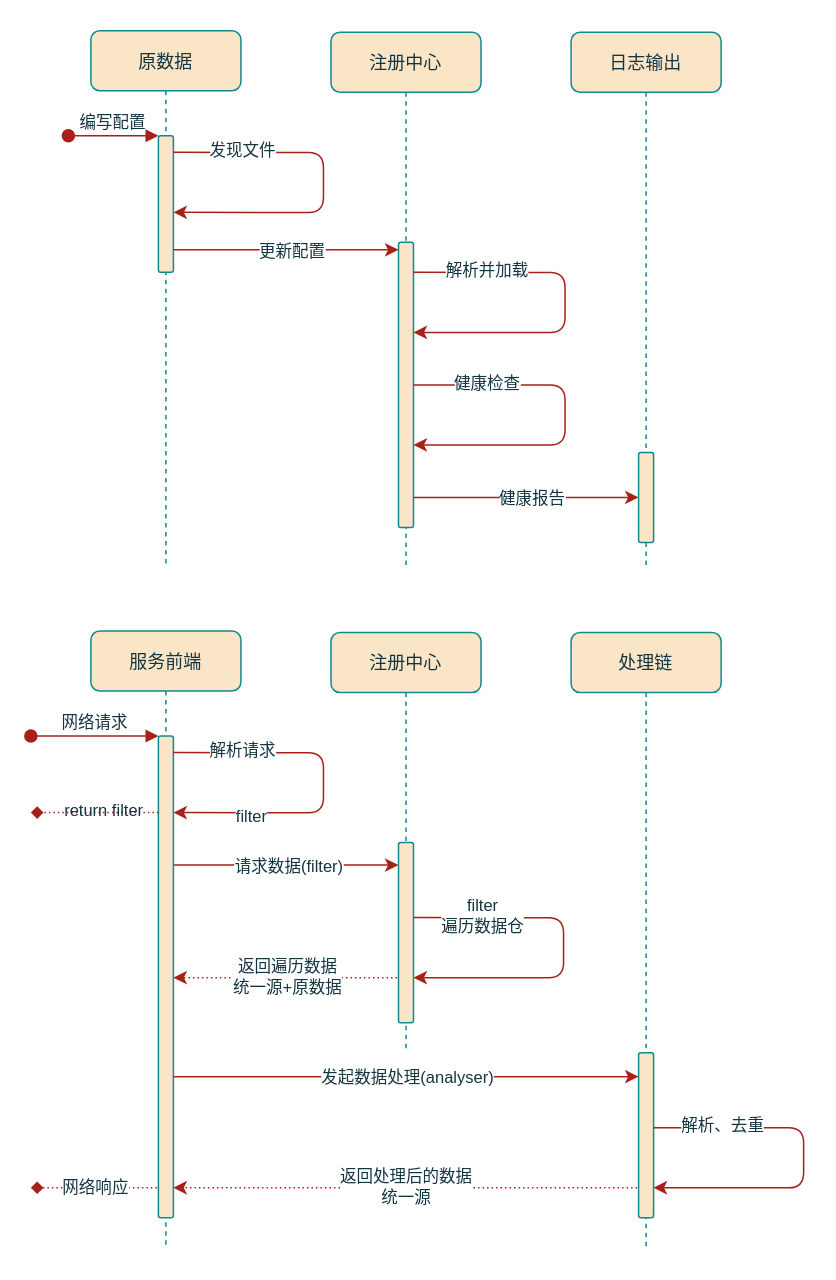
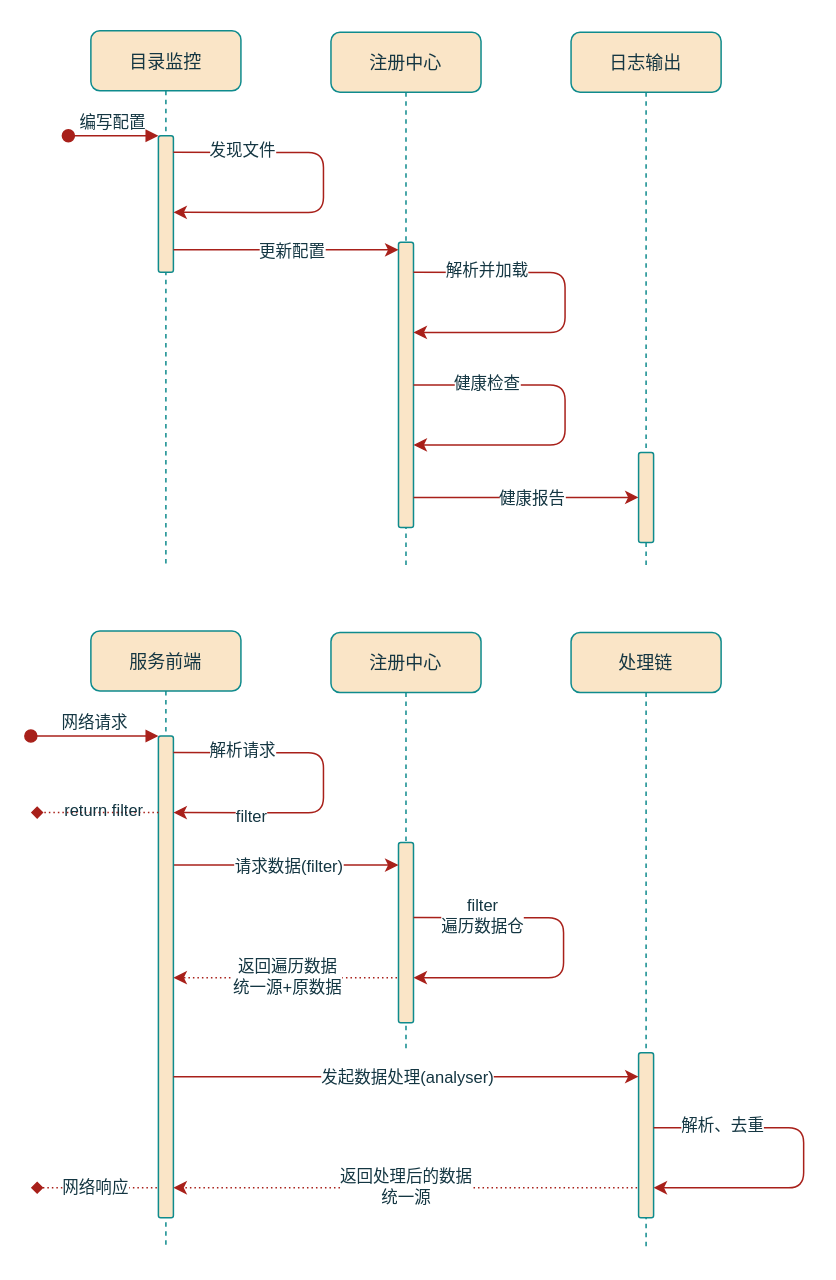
(165, 62) -> (165, 62)
